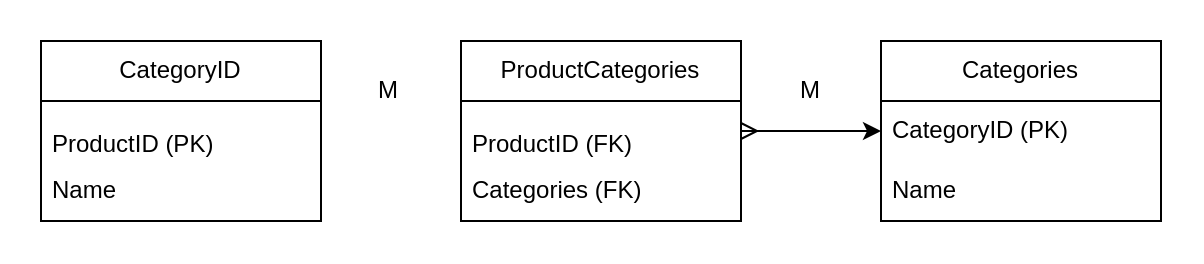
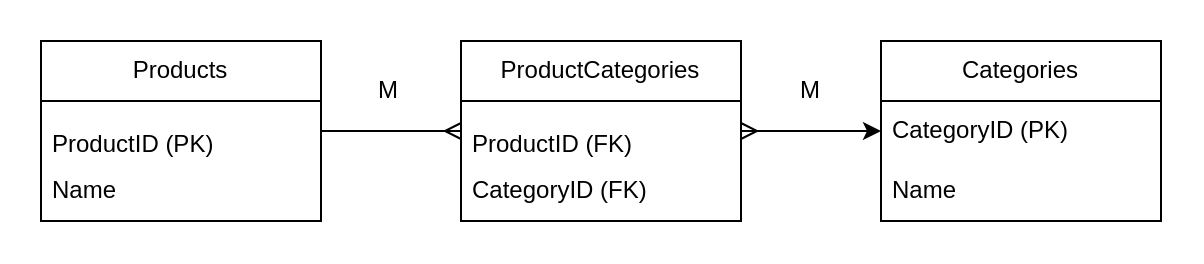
(181, 71) -> (181, 71)
none -> (391, 131)
(568, 191) -> (571, 191)
